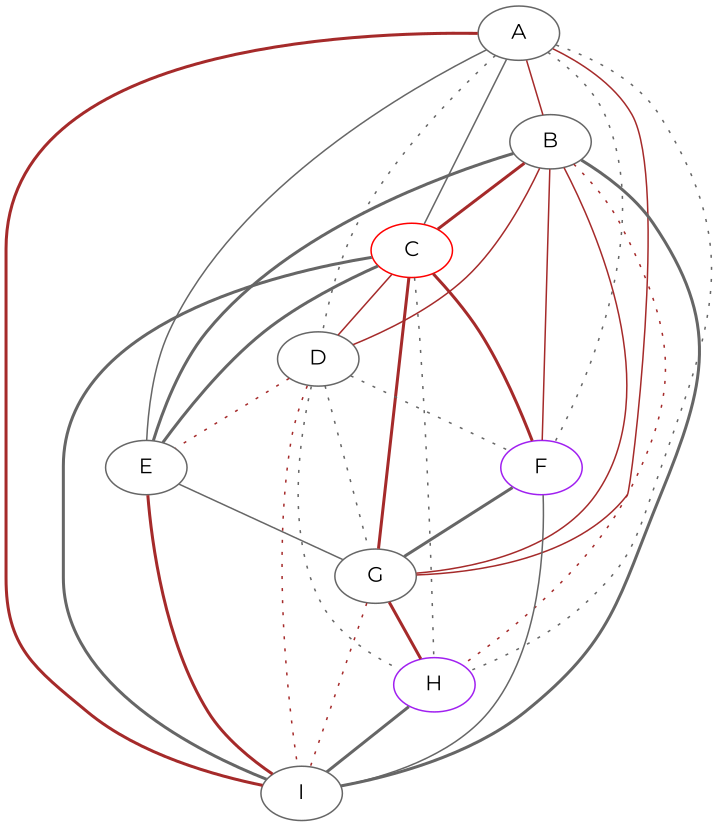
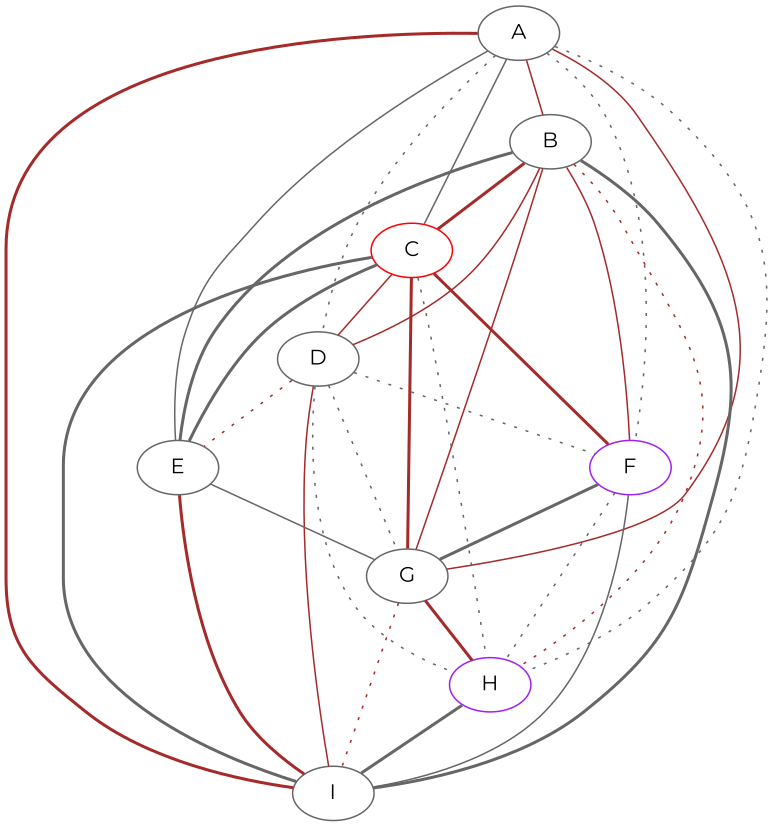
(282, 575) -> (306, 577)
none -> (560, 576)
